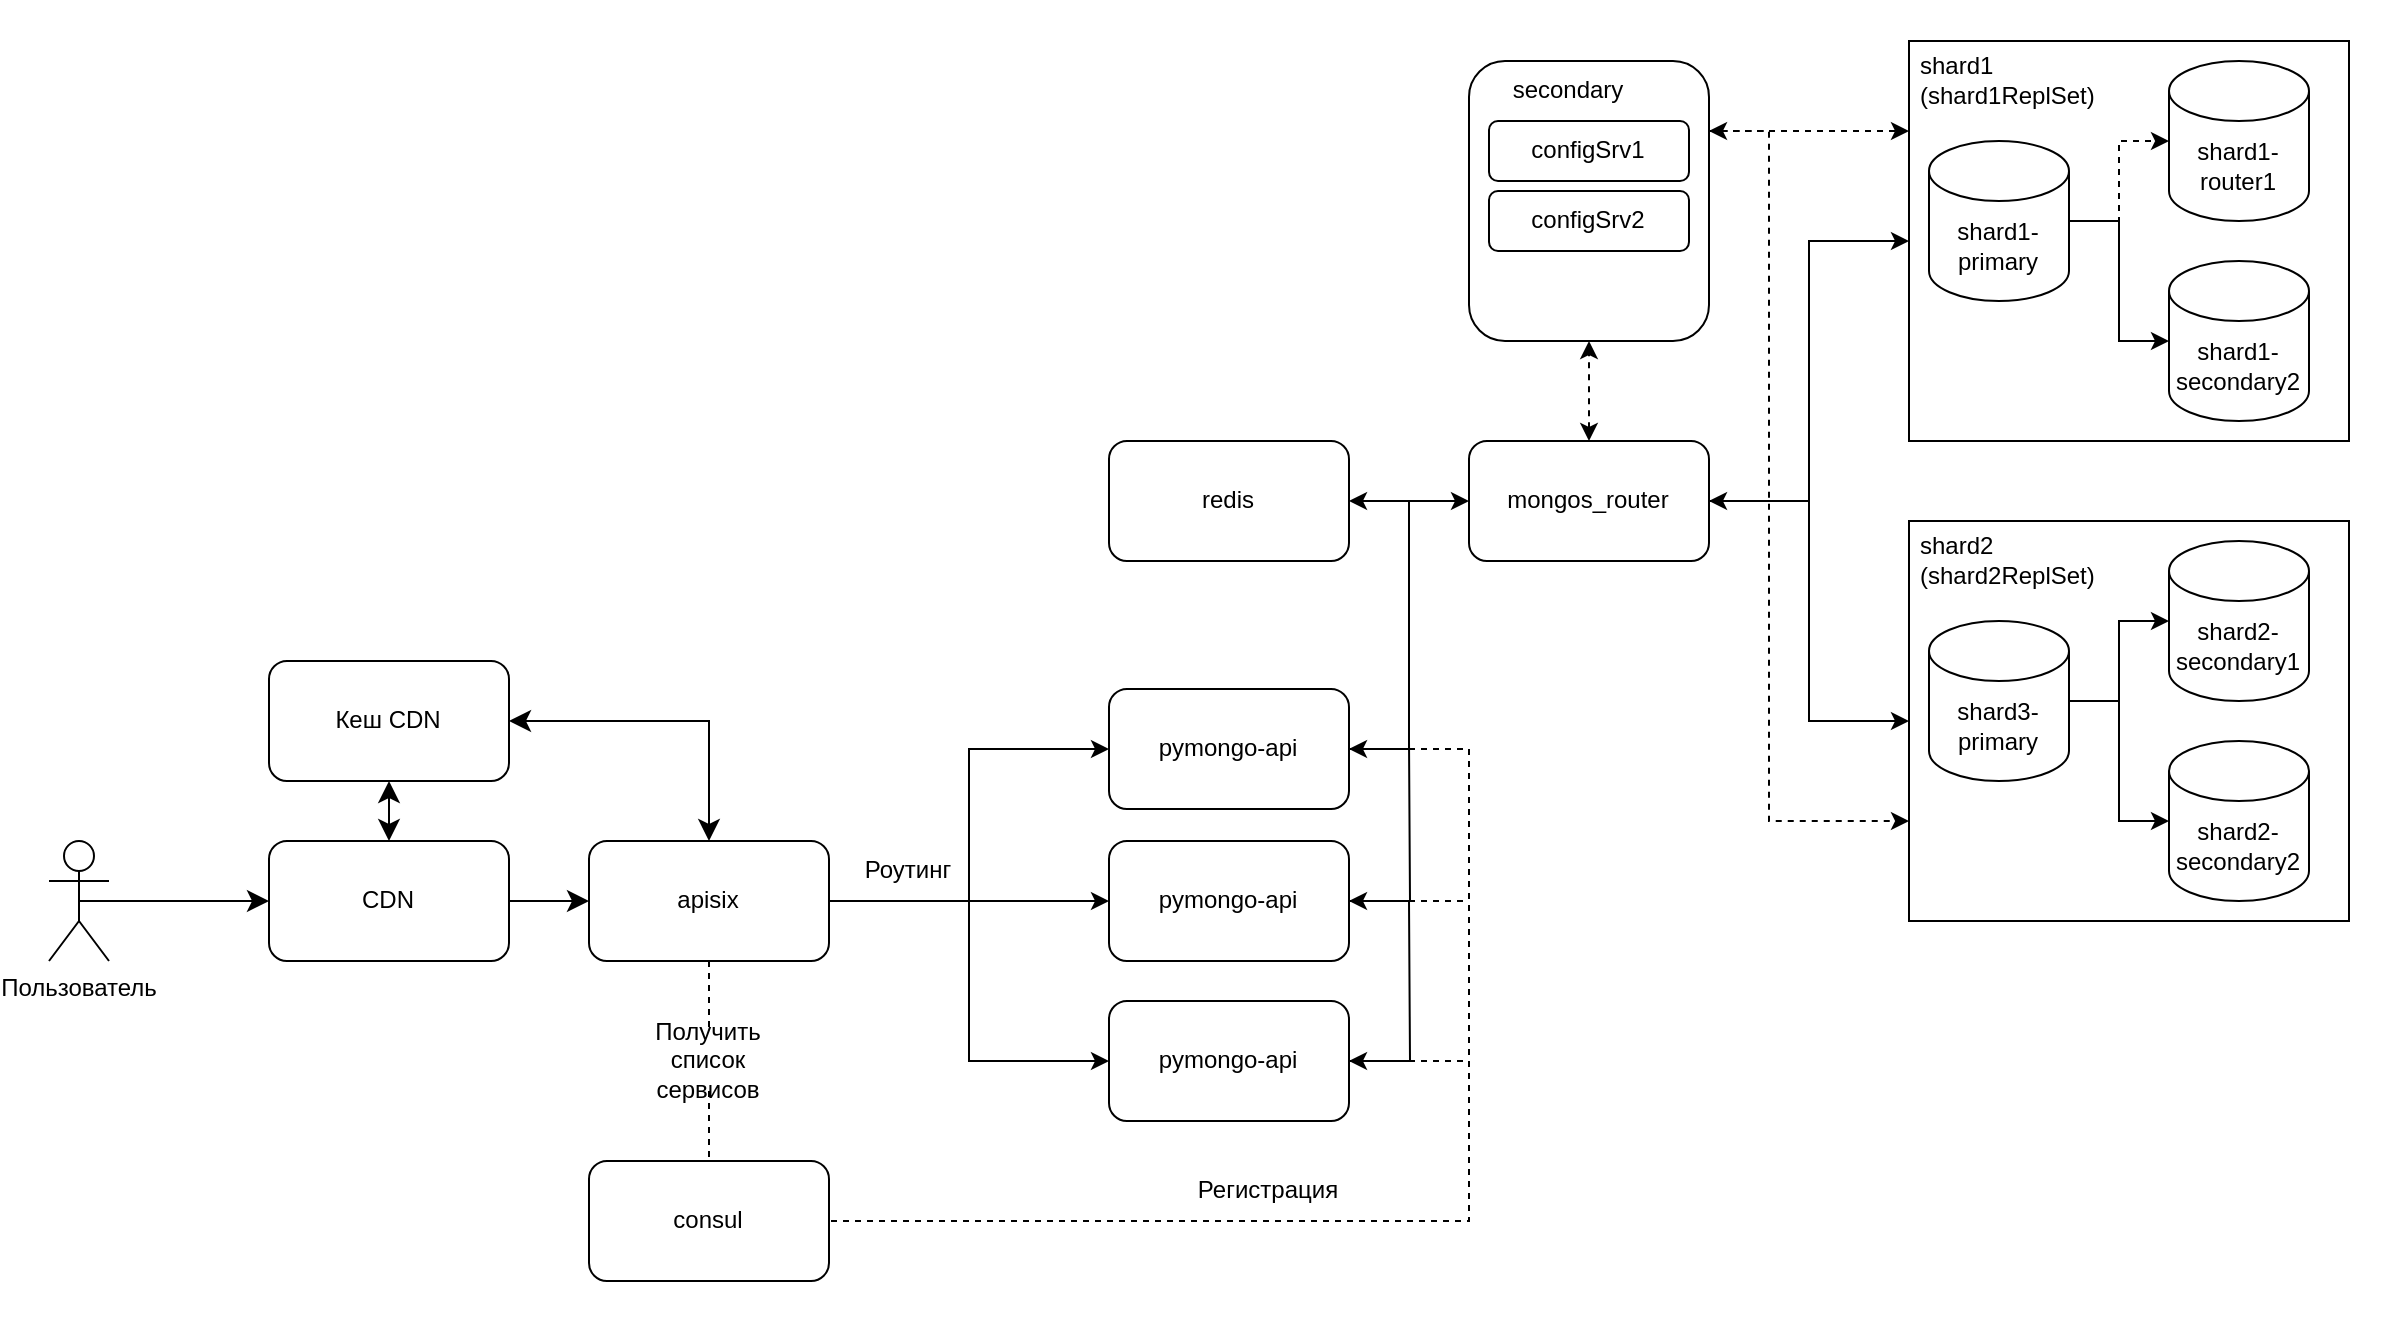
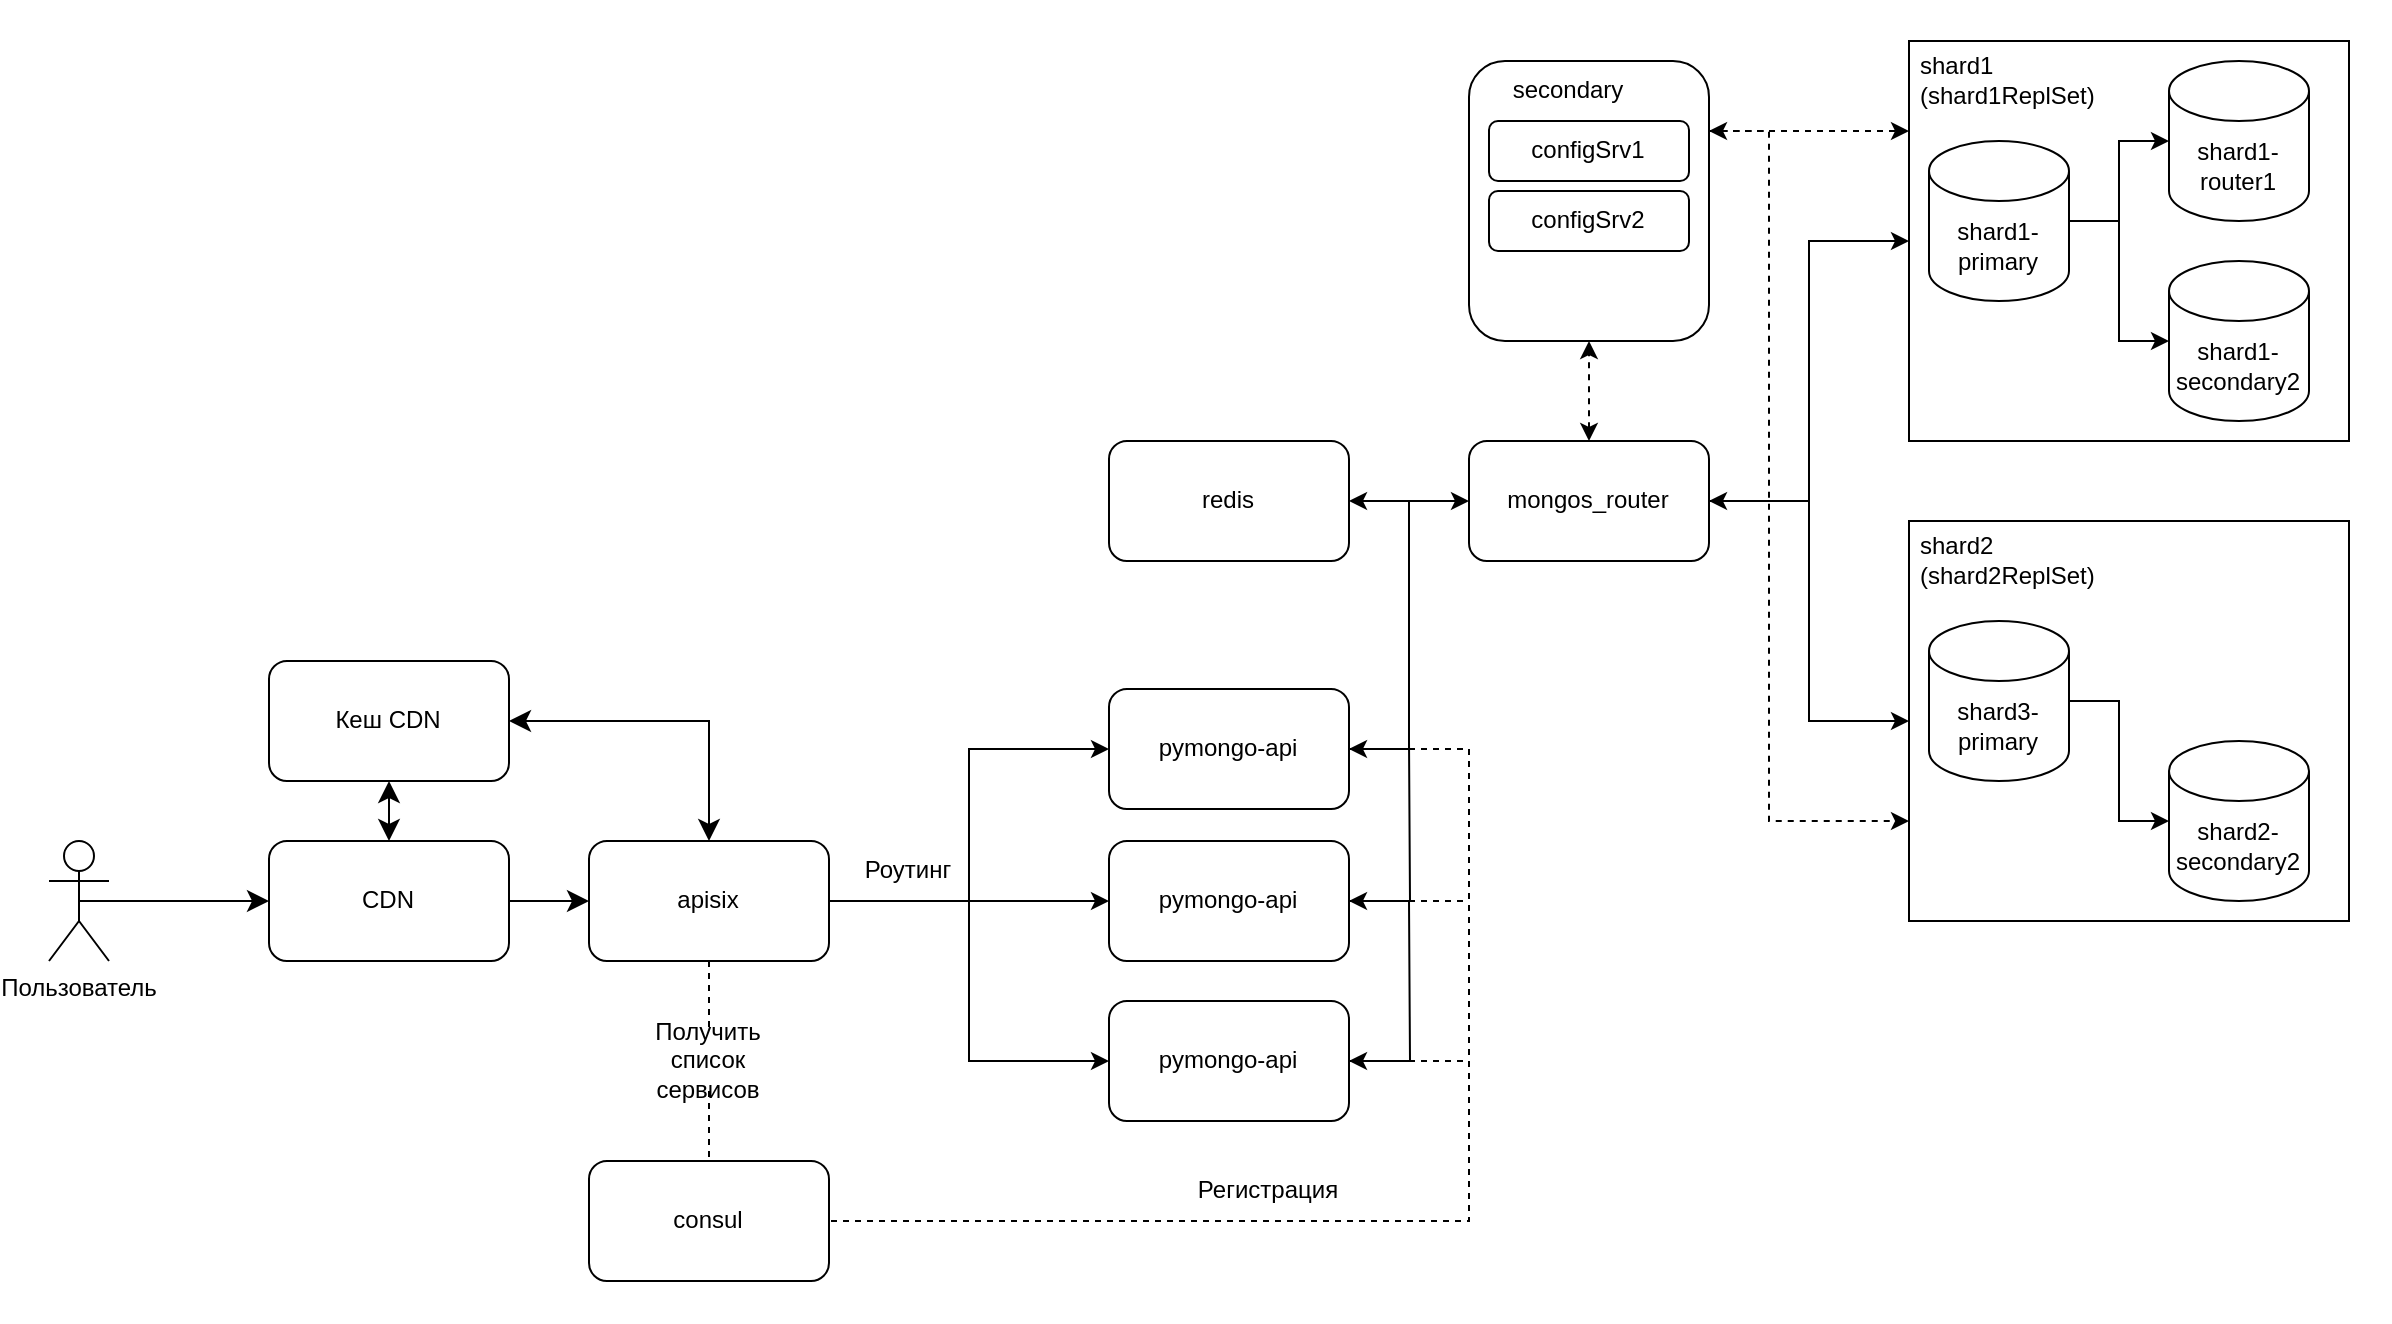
(2119, 161) -> (2119, 161)
(2239, 621) -> none
(2119, 641) -> none
